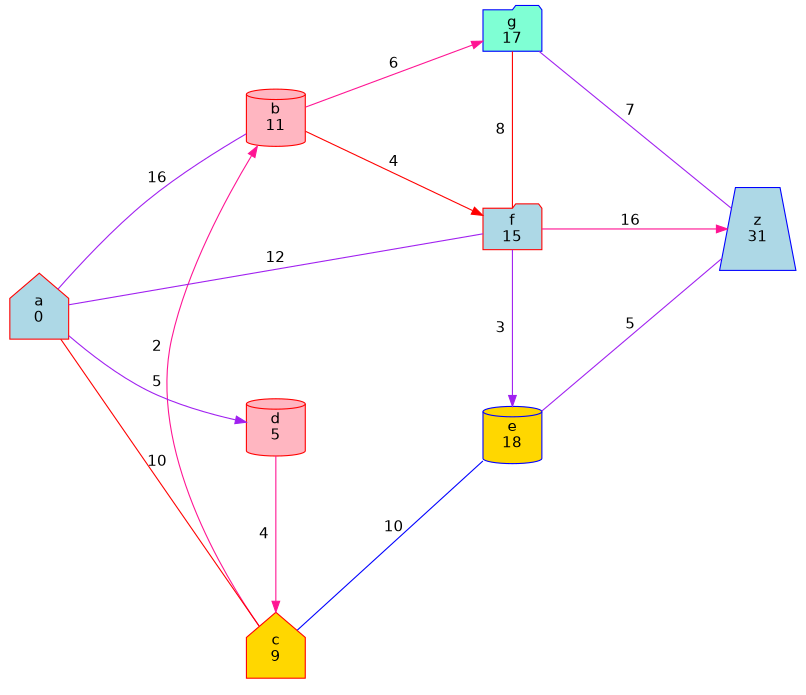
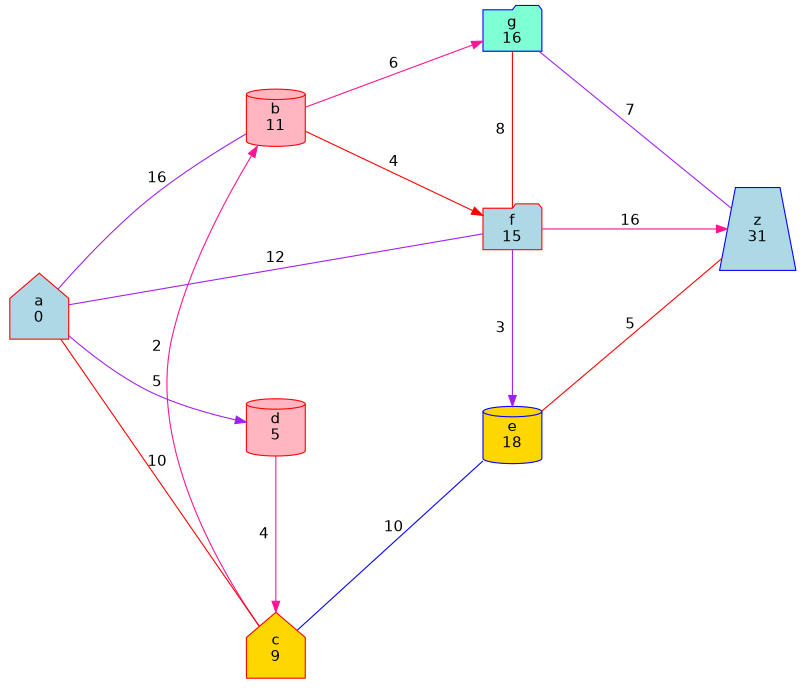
(512, 31) -> (512, 31)
(632, 335) -> (632, 335)
